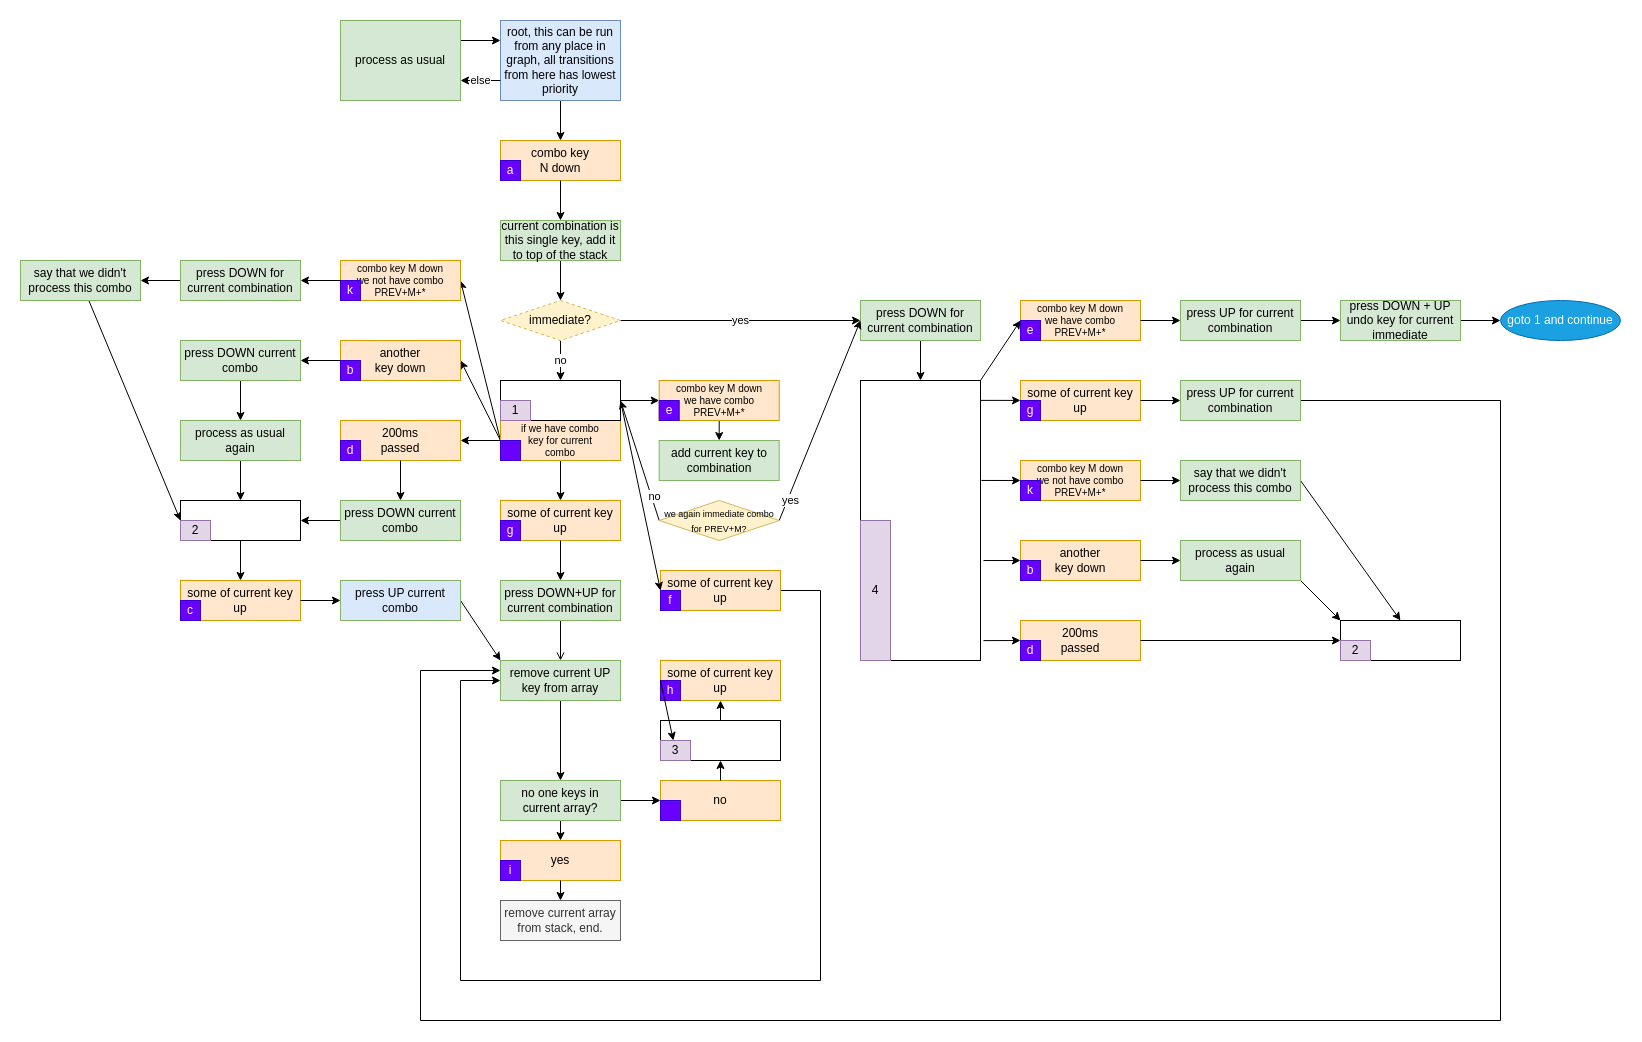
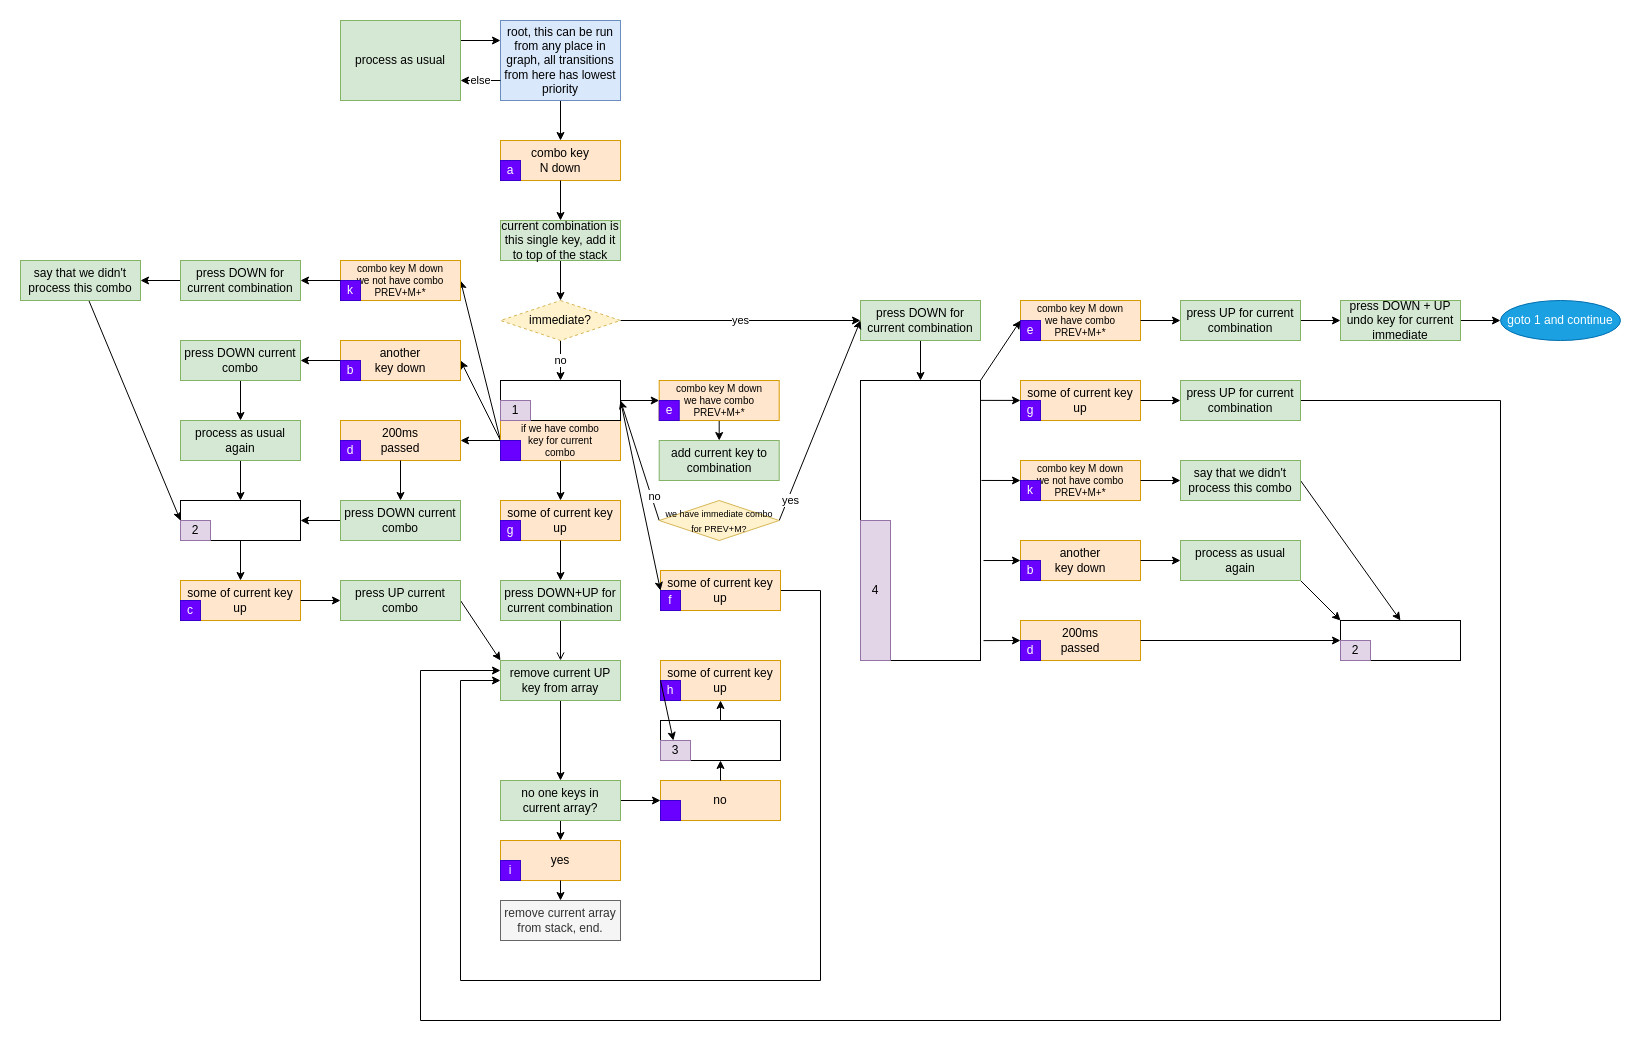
(720, 521) -> (720, 521)
(401, 601) -> (401, 601)
